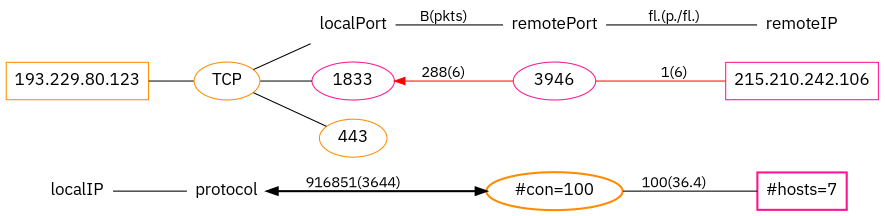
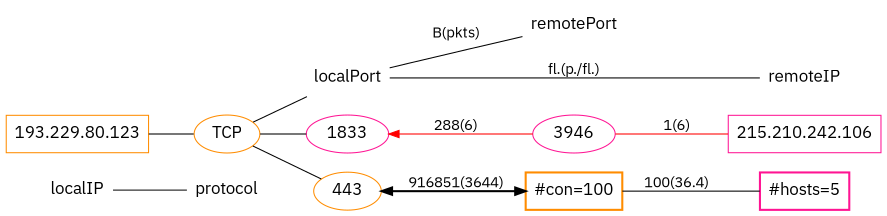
(682, 25) -> (575, 78)
(377, 191) -> (454, 191)
(555, 191) -> (574, 191)
(802, 191) -> (805, 191)
